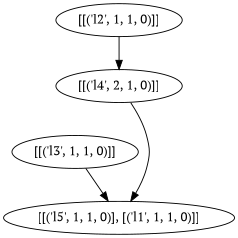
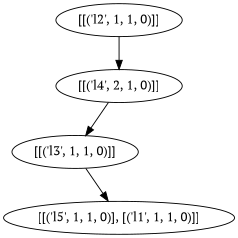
(149, 147) -> (100, 115)
